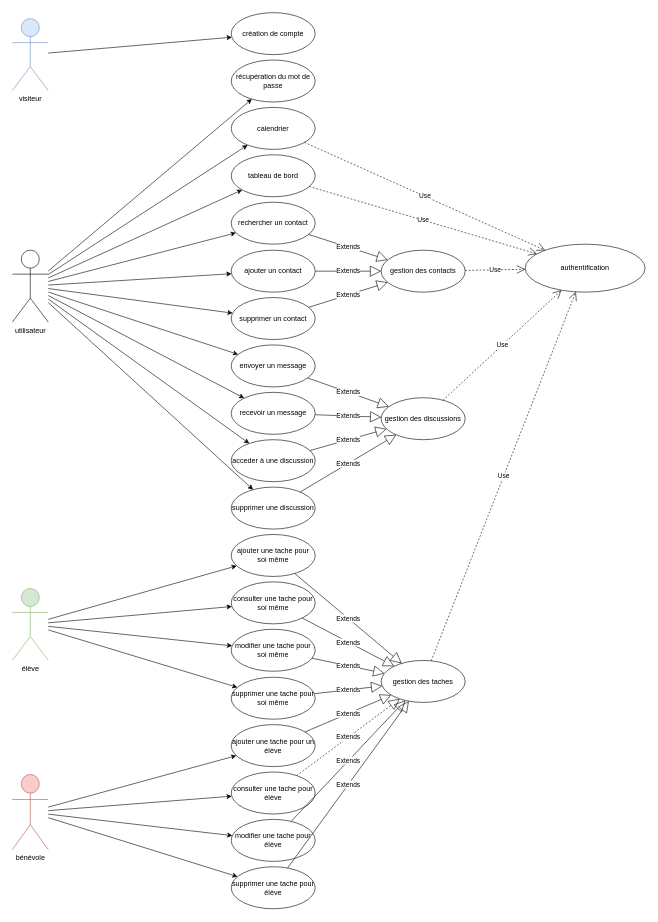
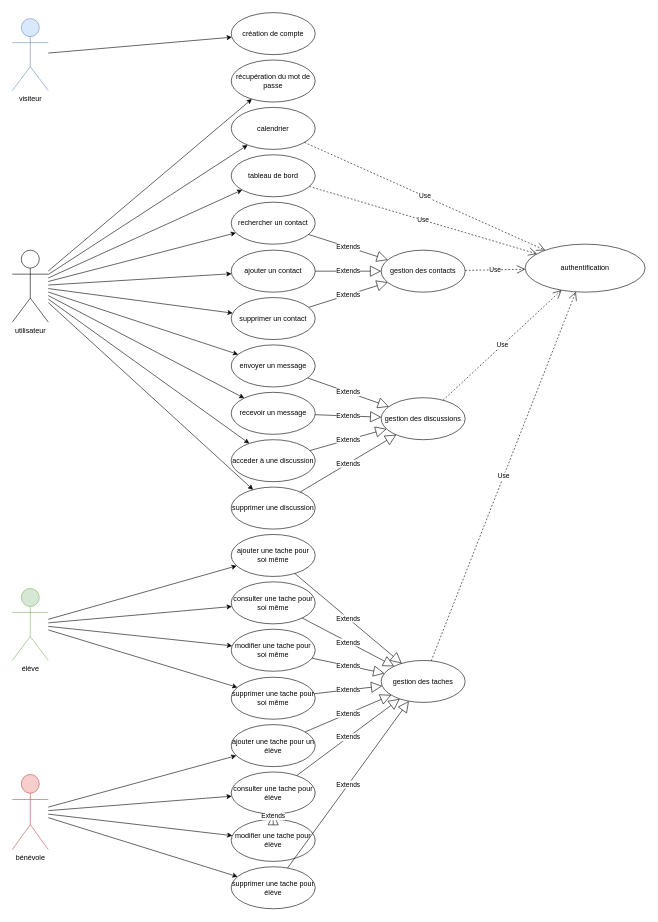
(320, 758) -> (320, 758)
(345, 764) -> (273, 821)
